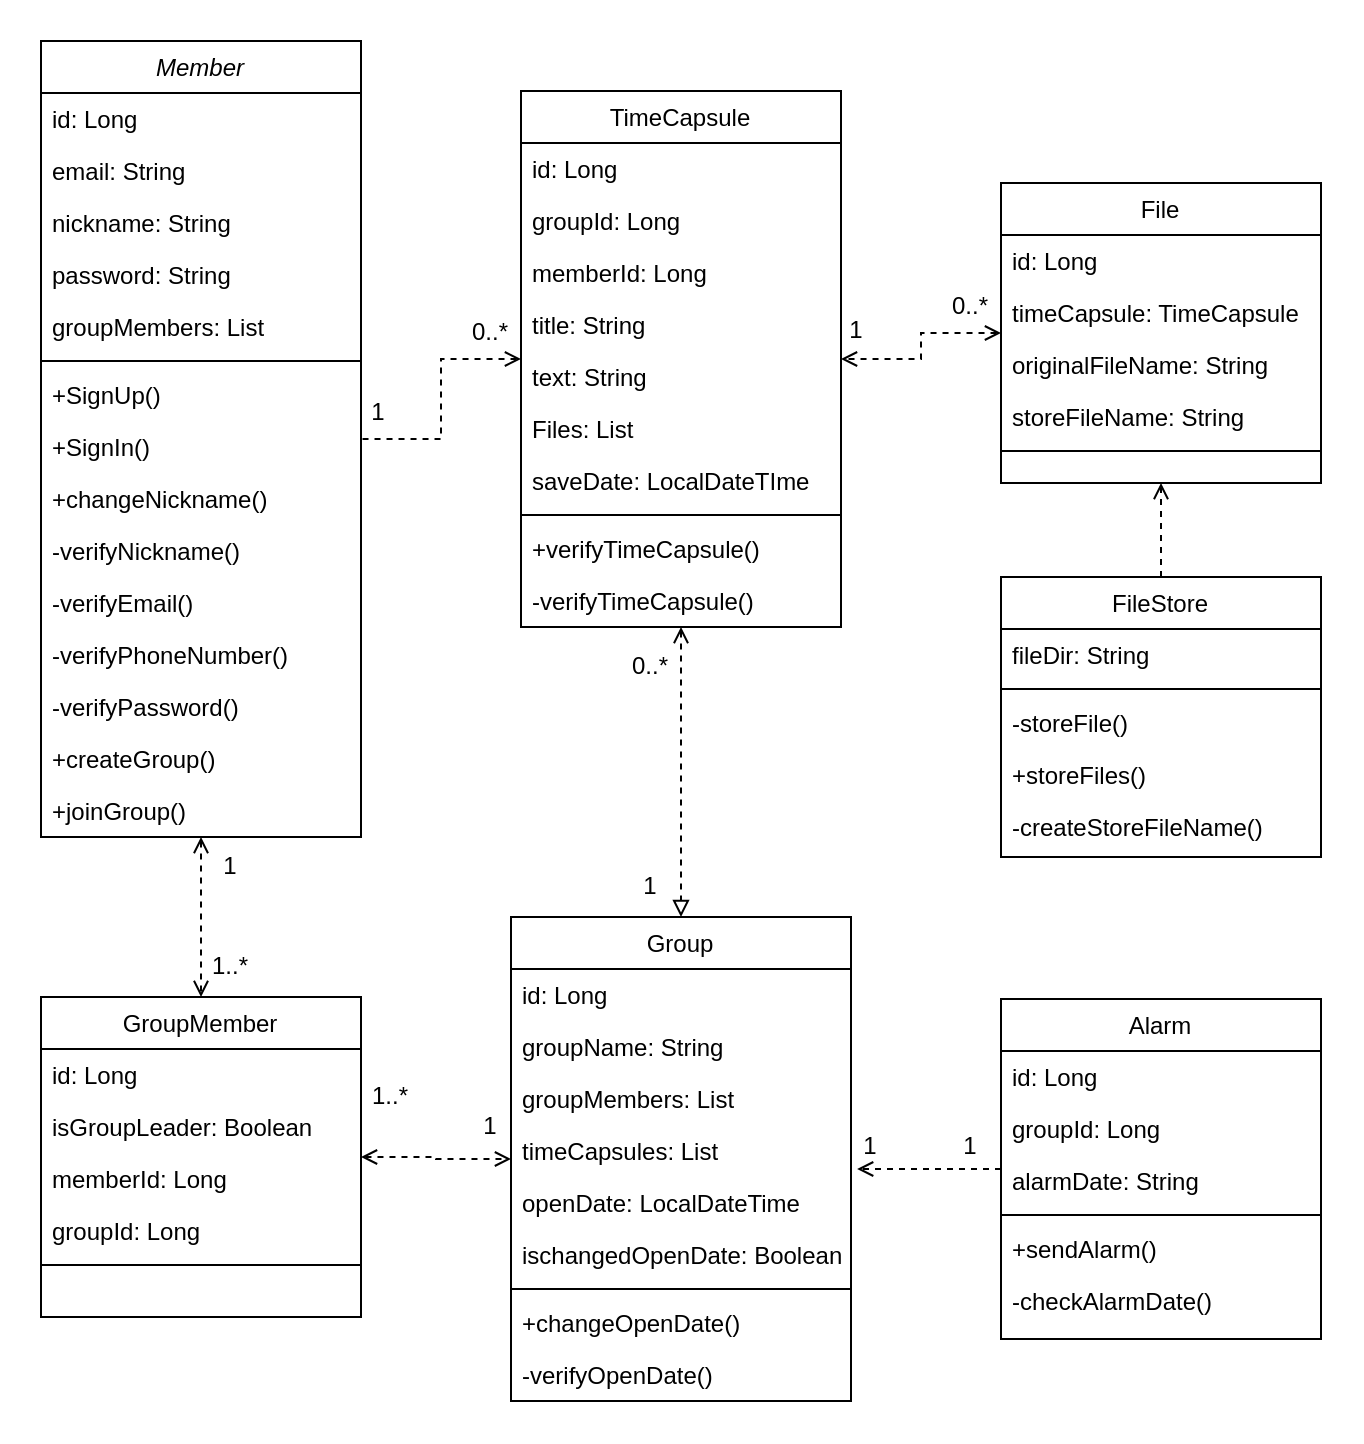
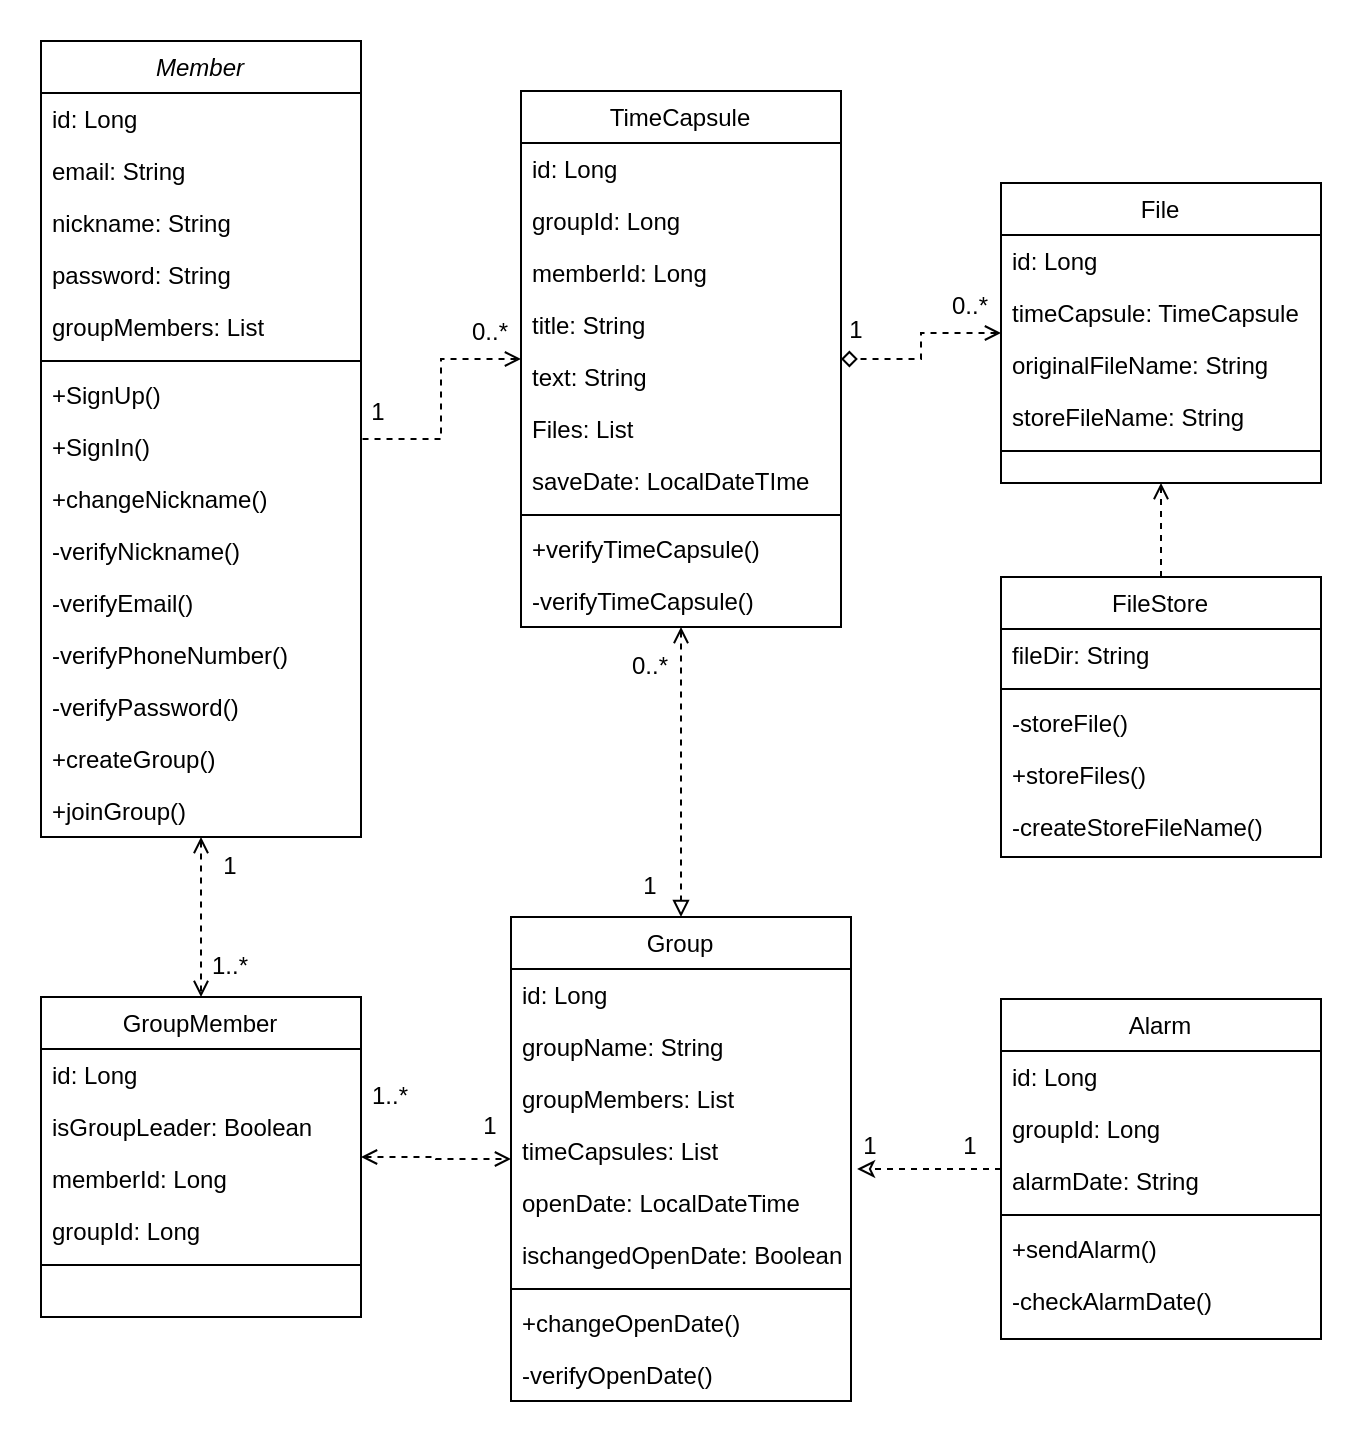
(852, 359) -> (857, 359)
(868, 1169) -> (872, 1169)
